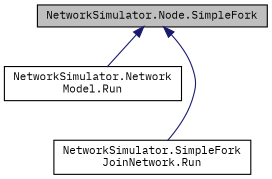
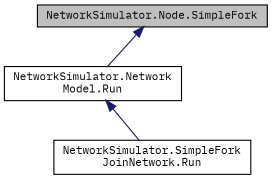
(195, 88) -> (126, 125)
